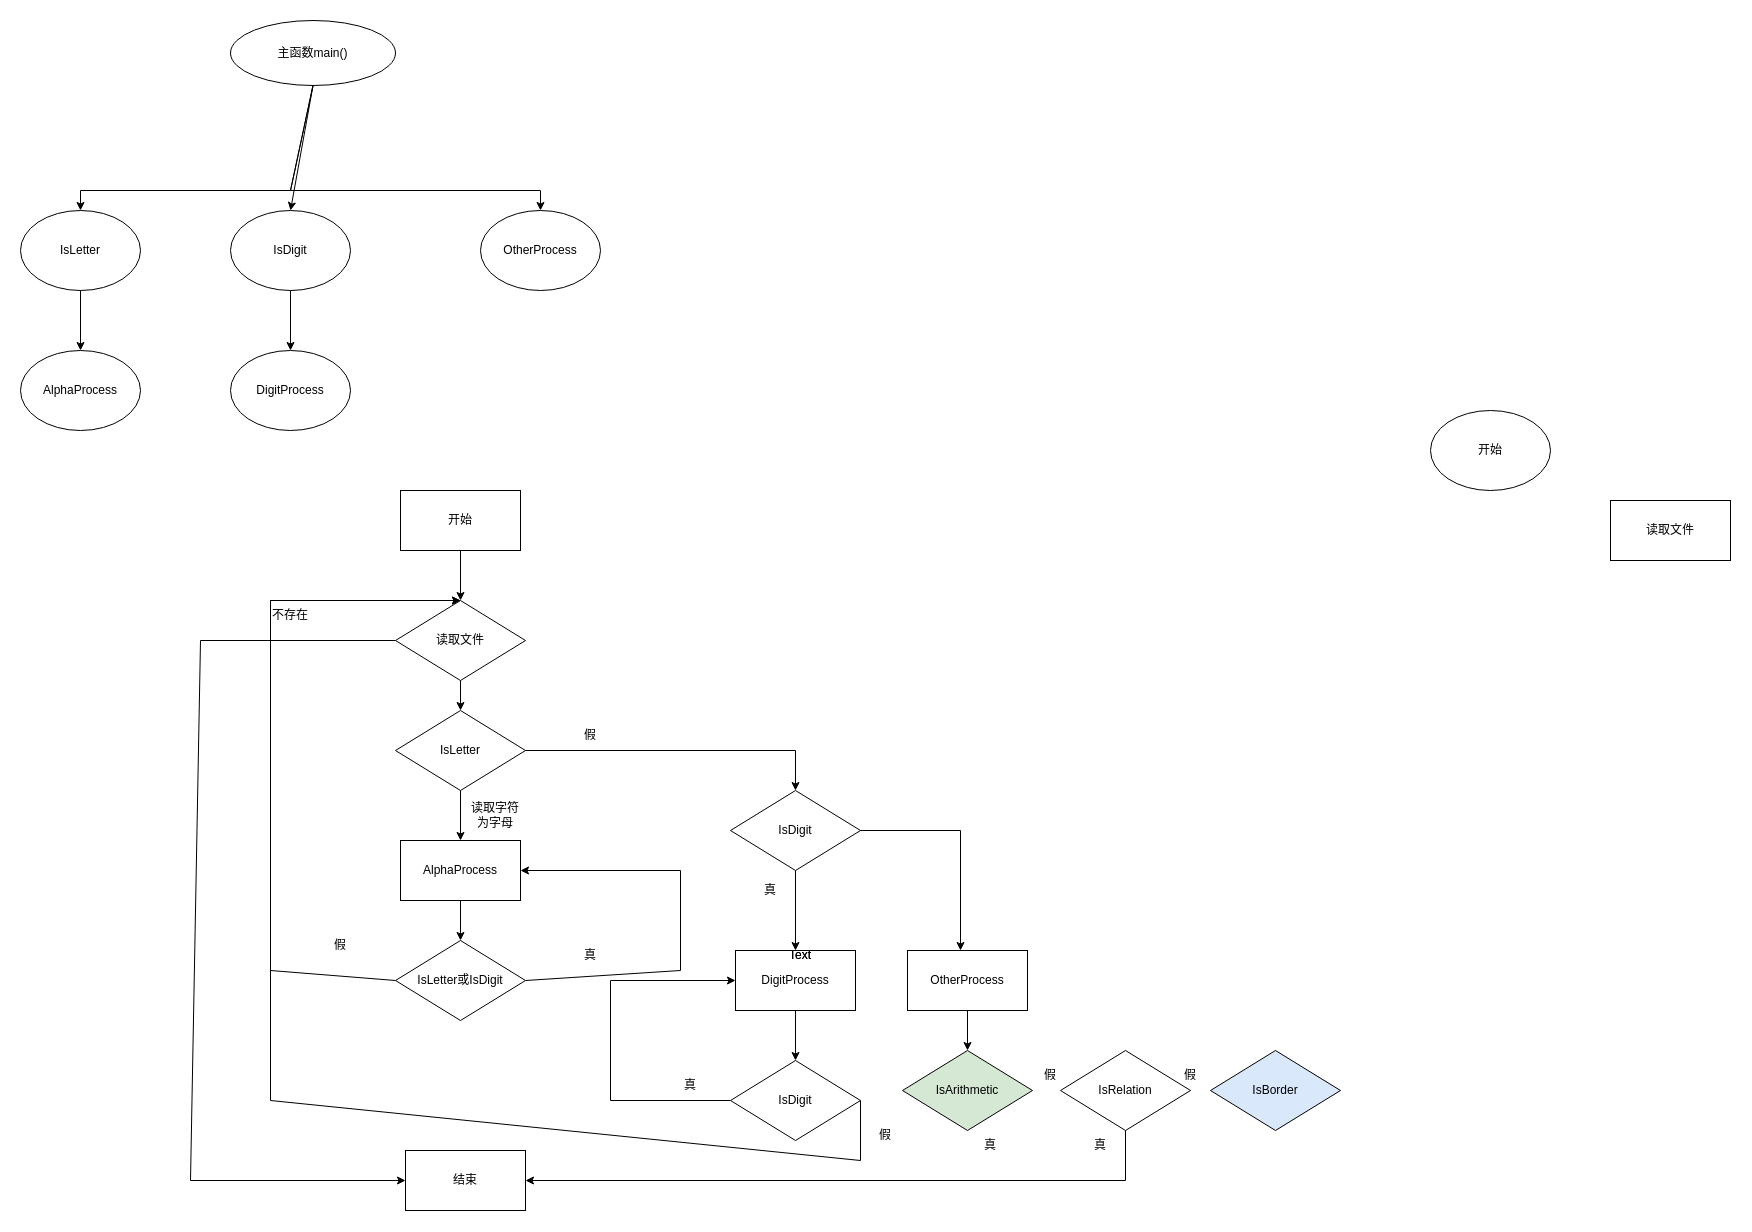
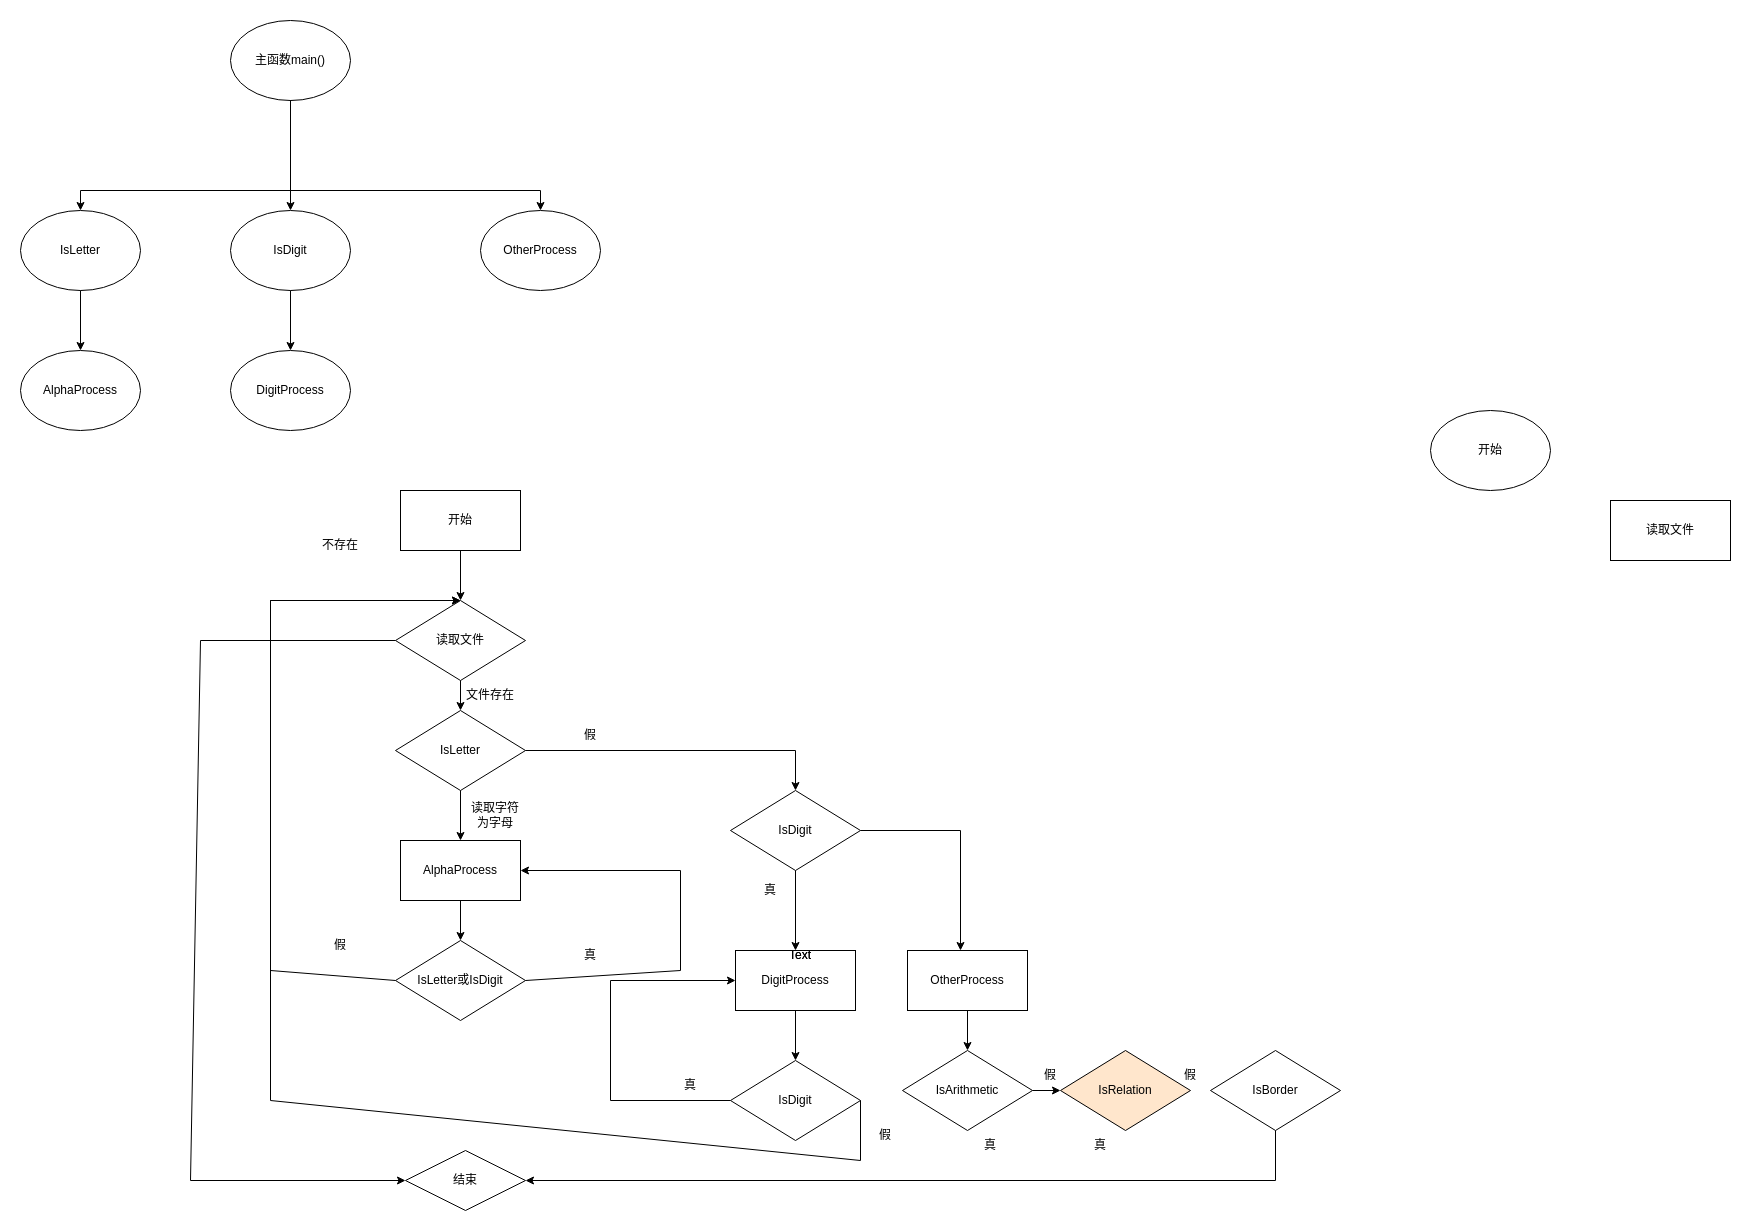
(313, 53) -> (291, 61)
(291, 616) -> (341, 546)
none -> (491, 696)
(968, 1091) -> (968, 1091)
none -> (1043, 1091)
(1126, 1091) -> (1126, 1091)
(1276, 1091) -> (1276, 1091)
(1126, 1155) -> none
(466, 1181) -> (466, 1181)
none -> (1226, 1181)
